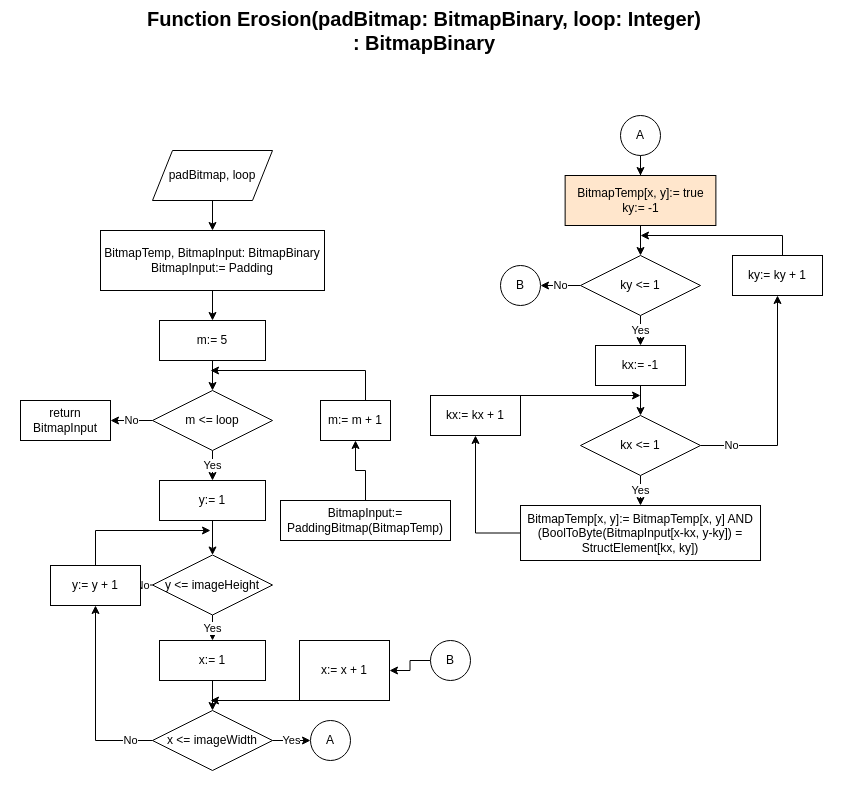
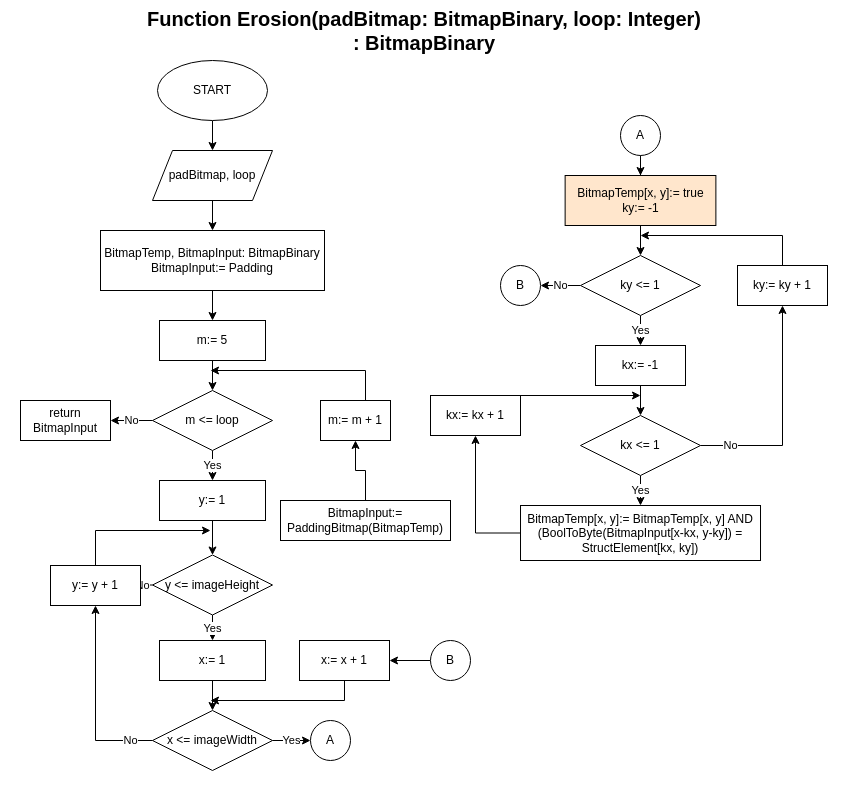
none -> (213, 91)
none -> (213, 140)
(778, 276) -> (783, 286)
(345, 671) -> (345, 661)
